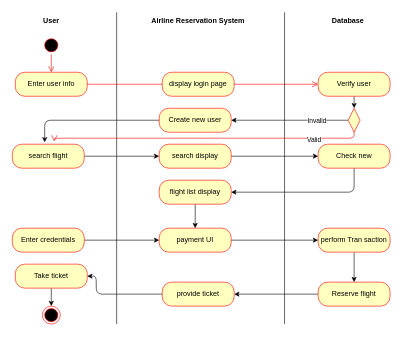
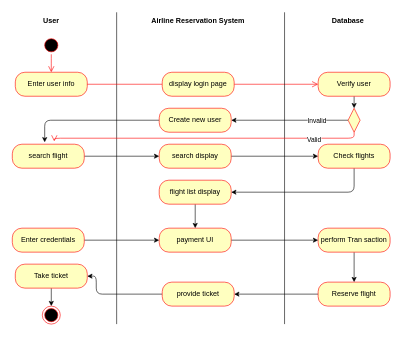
(354, 156) -> (354, 156)
